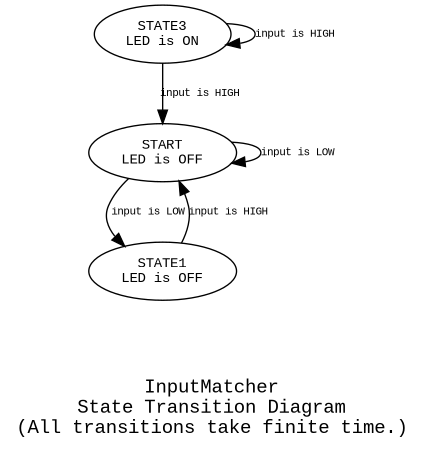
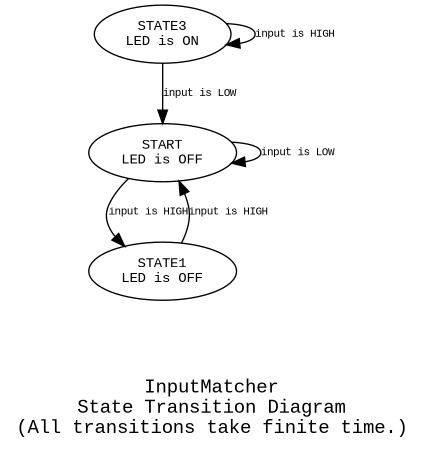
(200, 93) -> (200, 93)
(148, 212) -> (148, 212)
